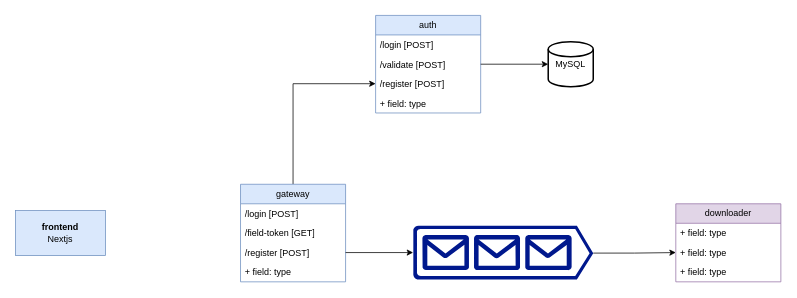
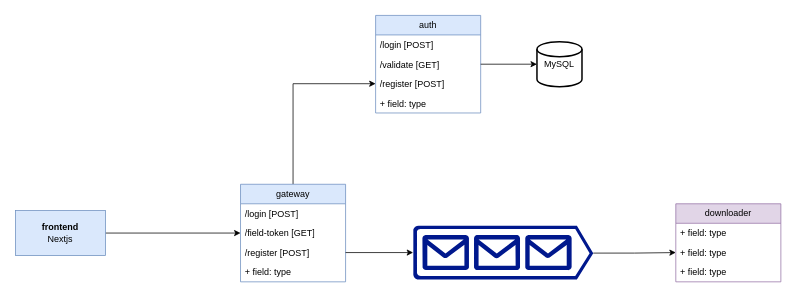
(570, 64) -> (559, 64)
(417, 65) -> (414, 65)
none -> (234, 233)
